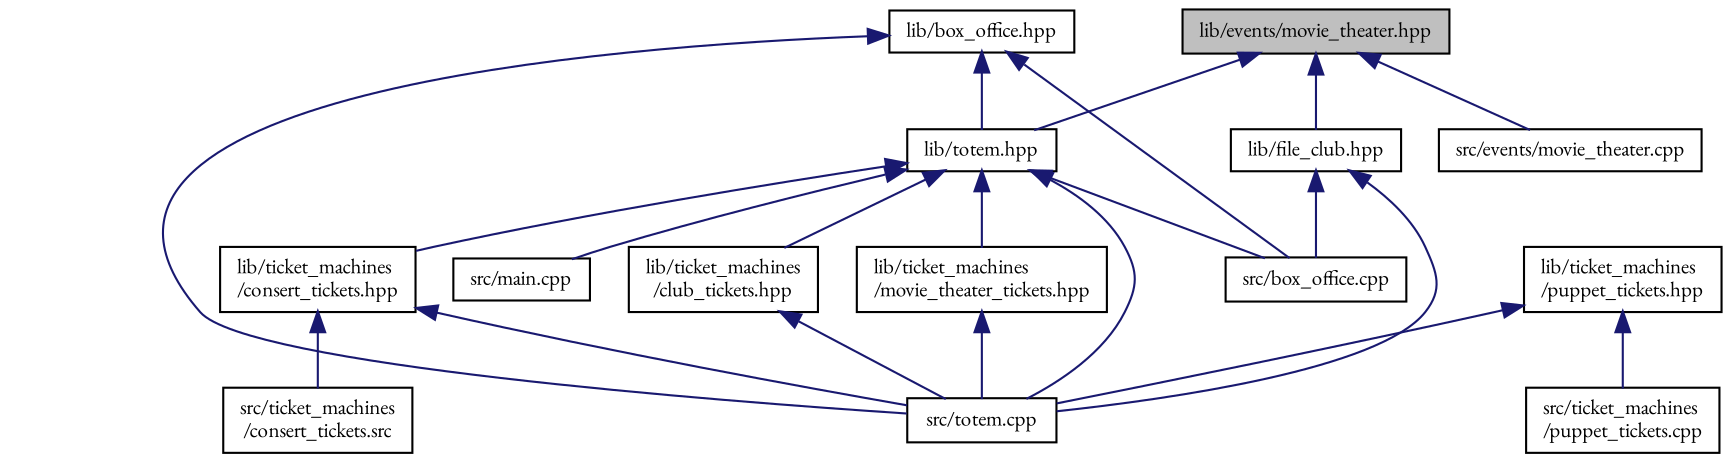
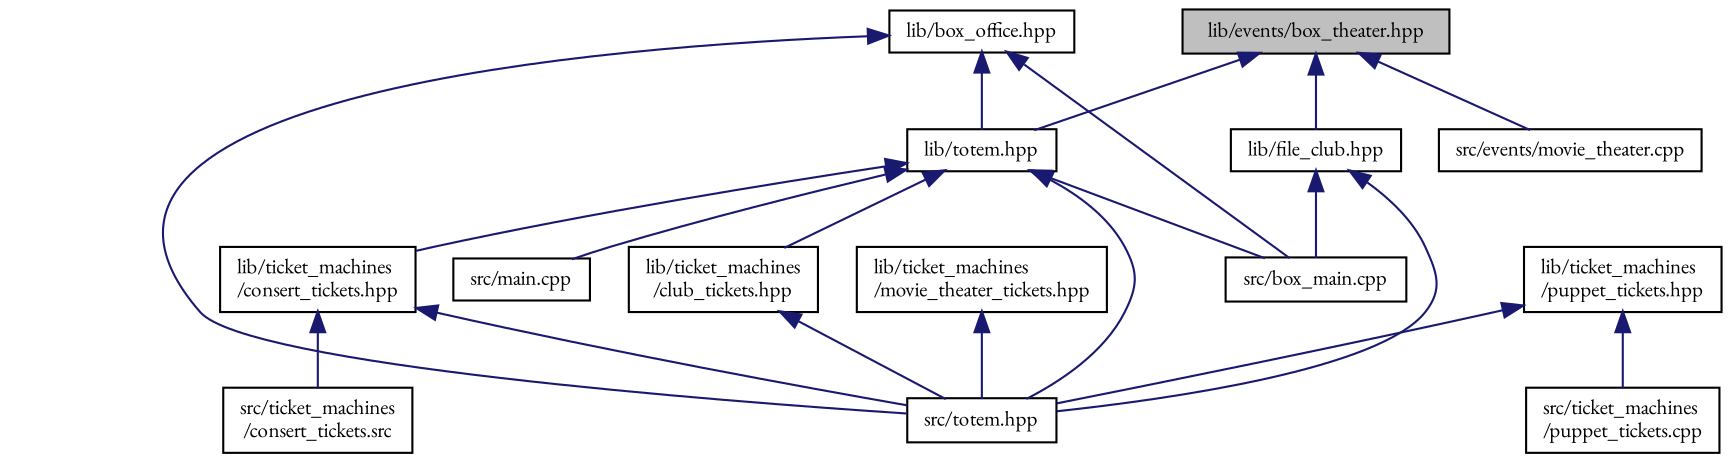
(1316, 32) -> (1316, 32)
(982, 220) -> none
(1316, 279) -> (1316, 279)
(982, 420) -> (982, 420)
